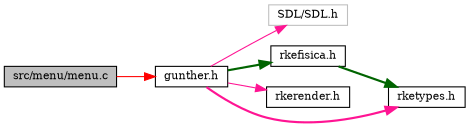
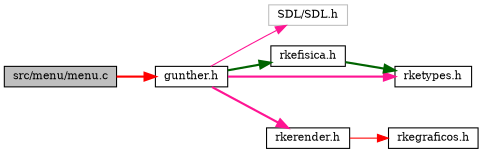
(130, 77) -> (130, 77)
(242, 85) -> (245, 105)
none -> (433, 138)
